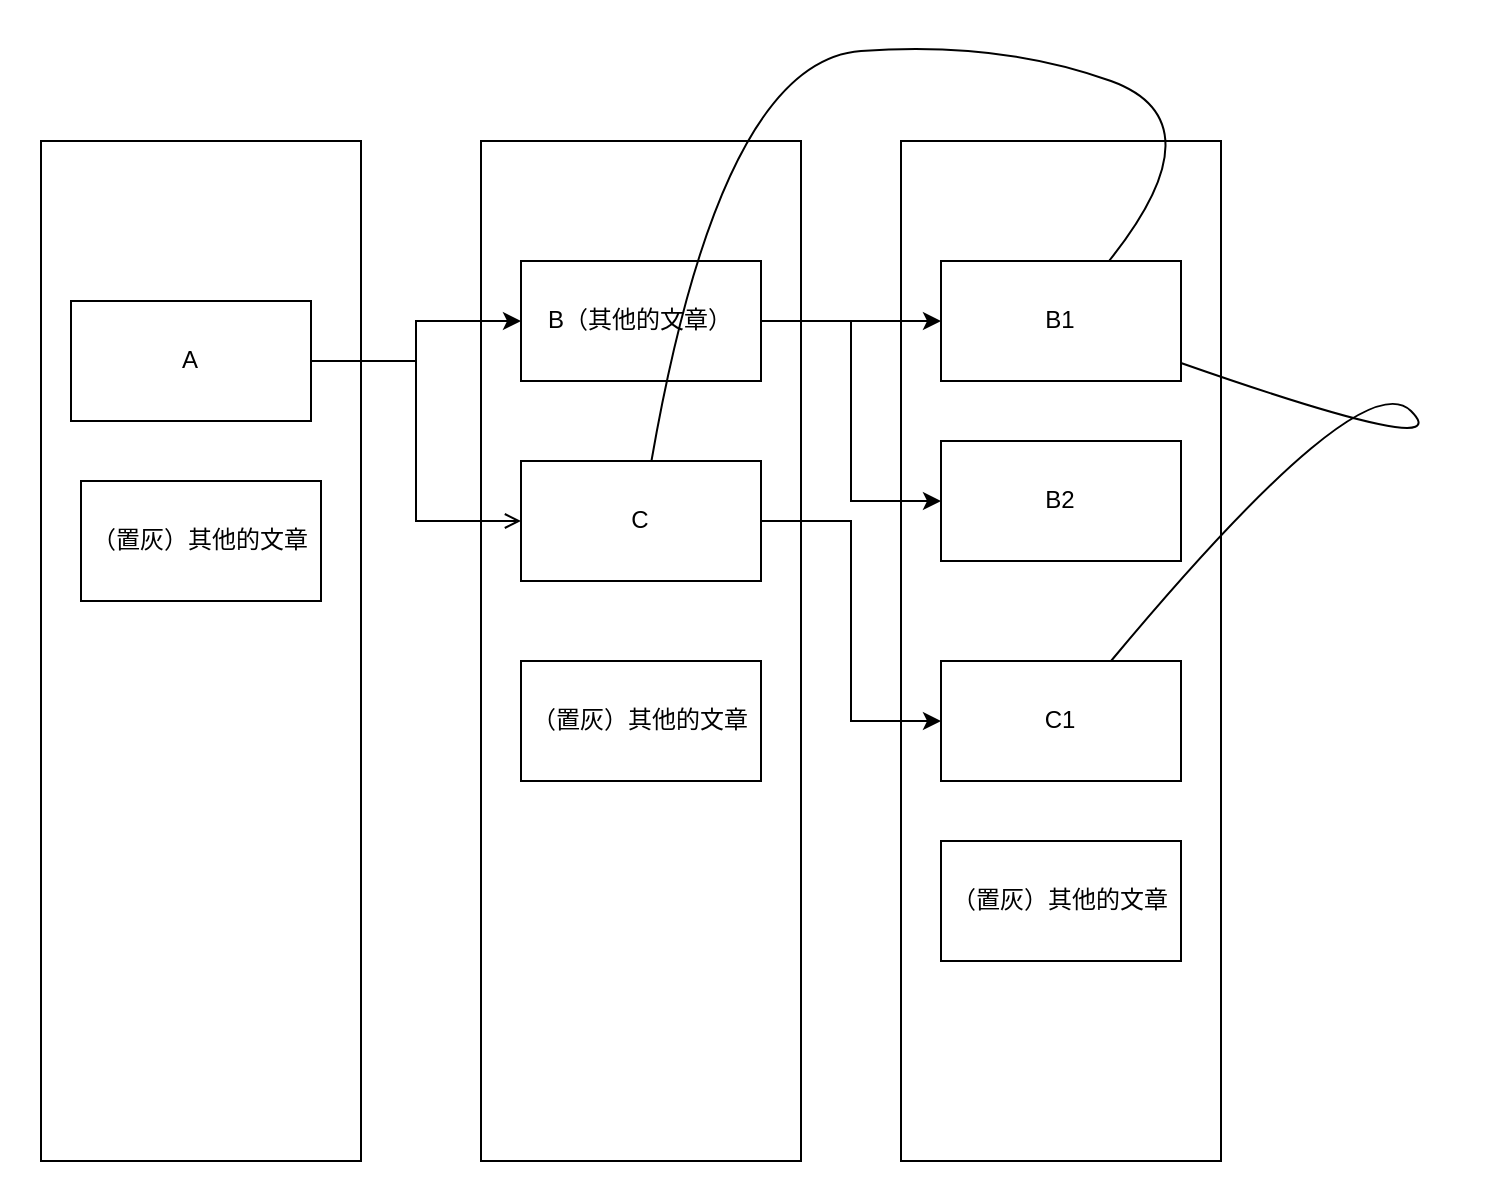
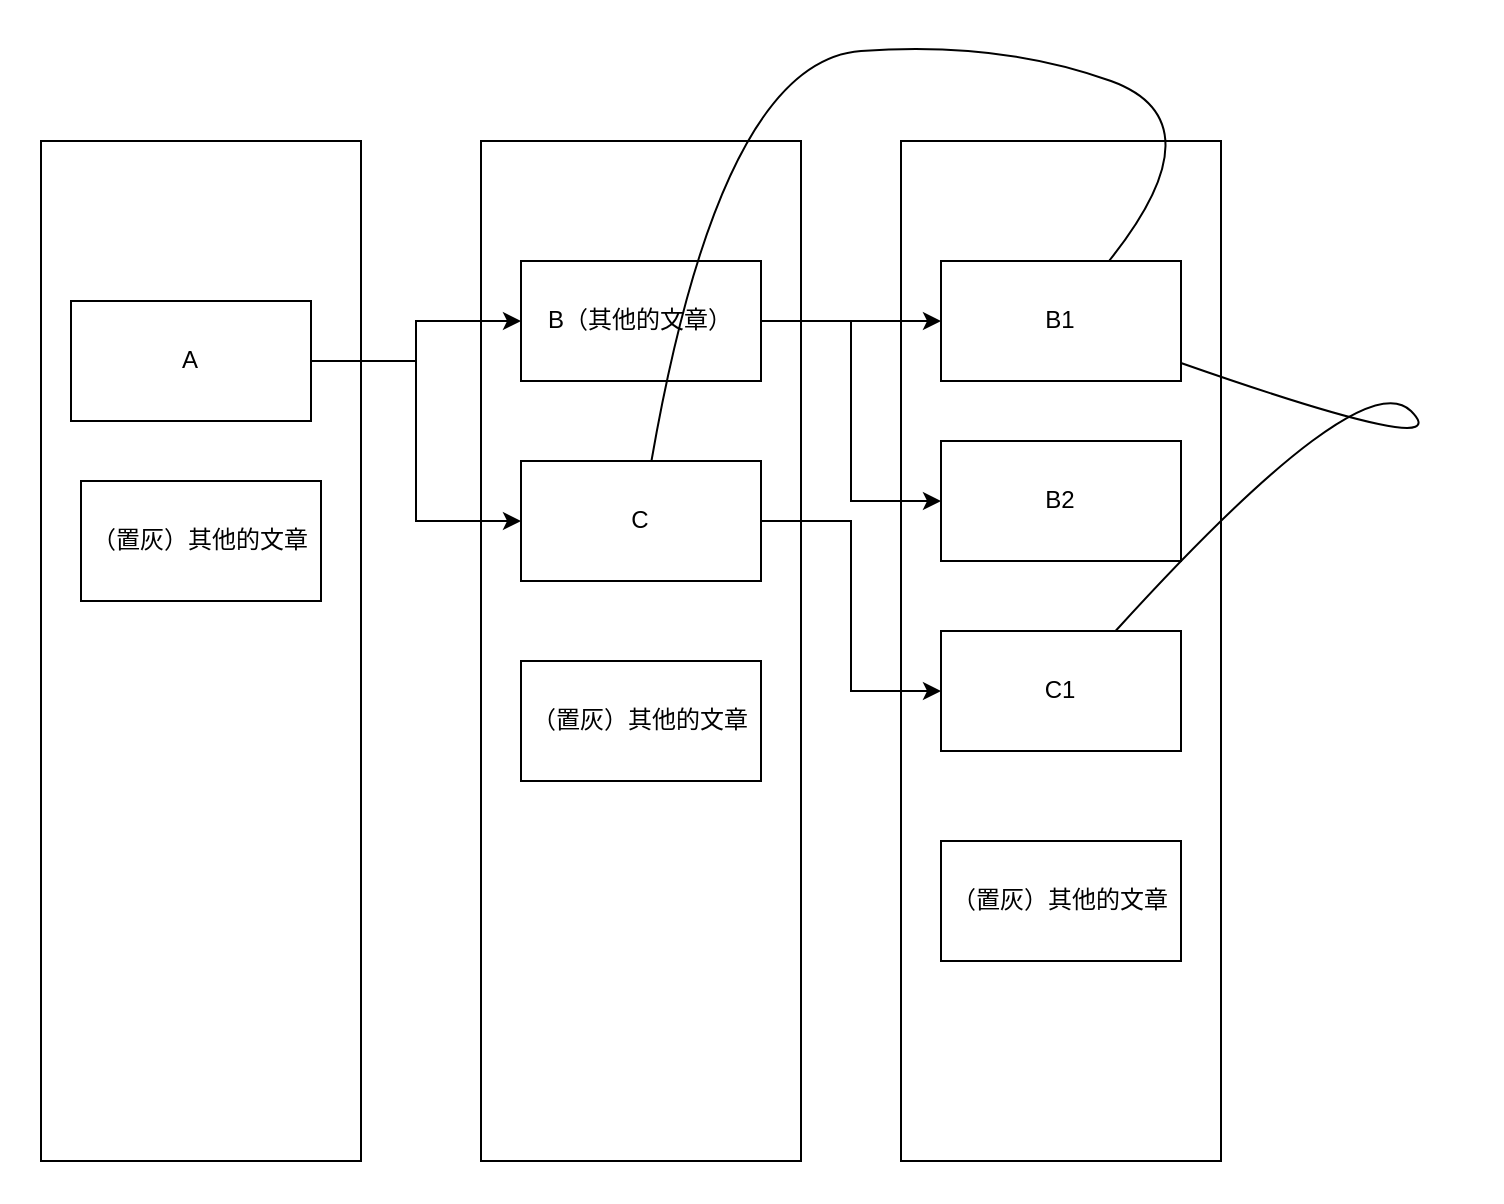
(508, 521) -> (506, 521)
(1061, 721) -> (1061, 691)
